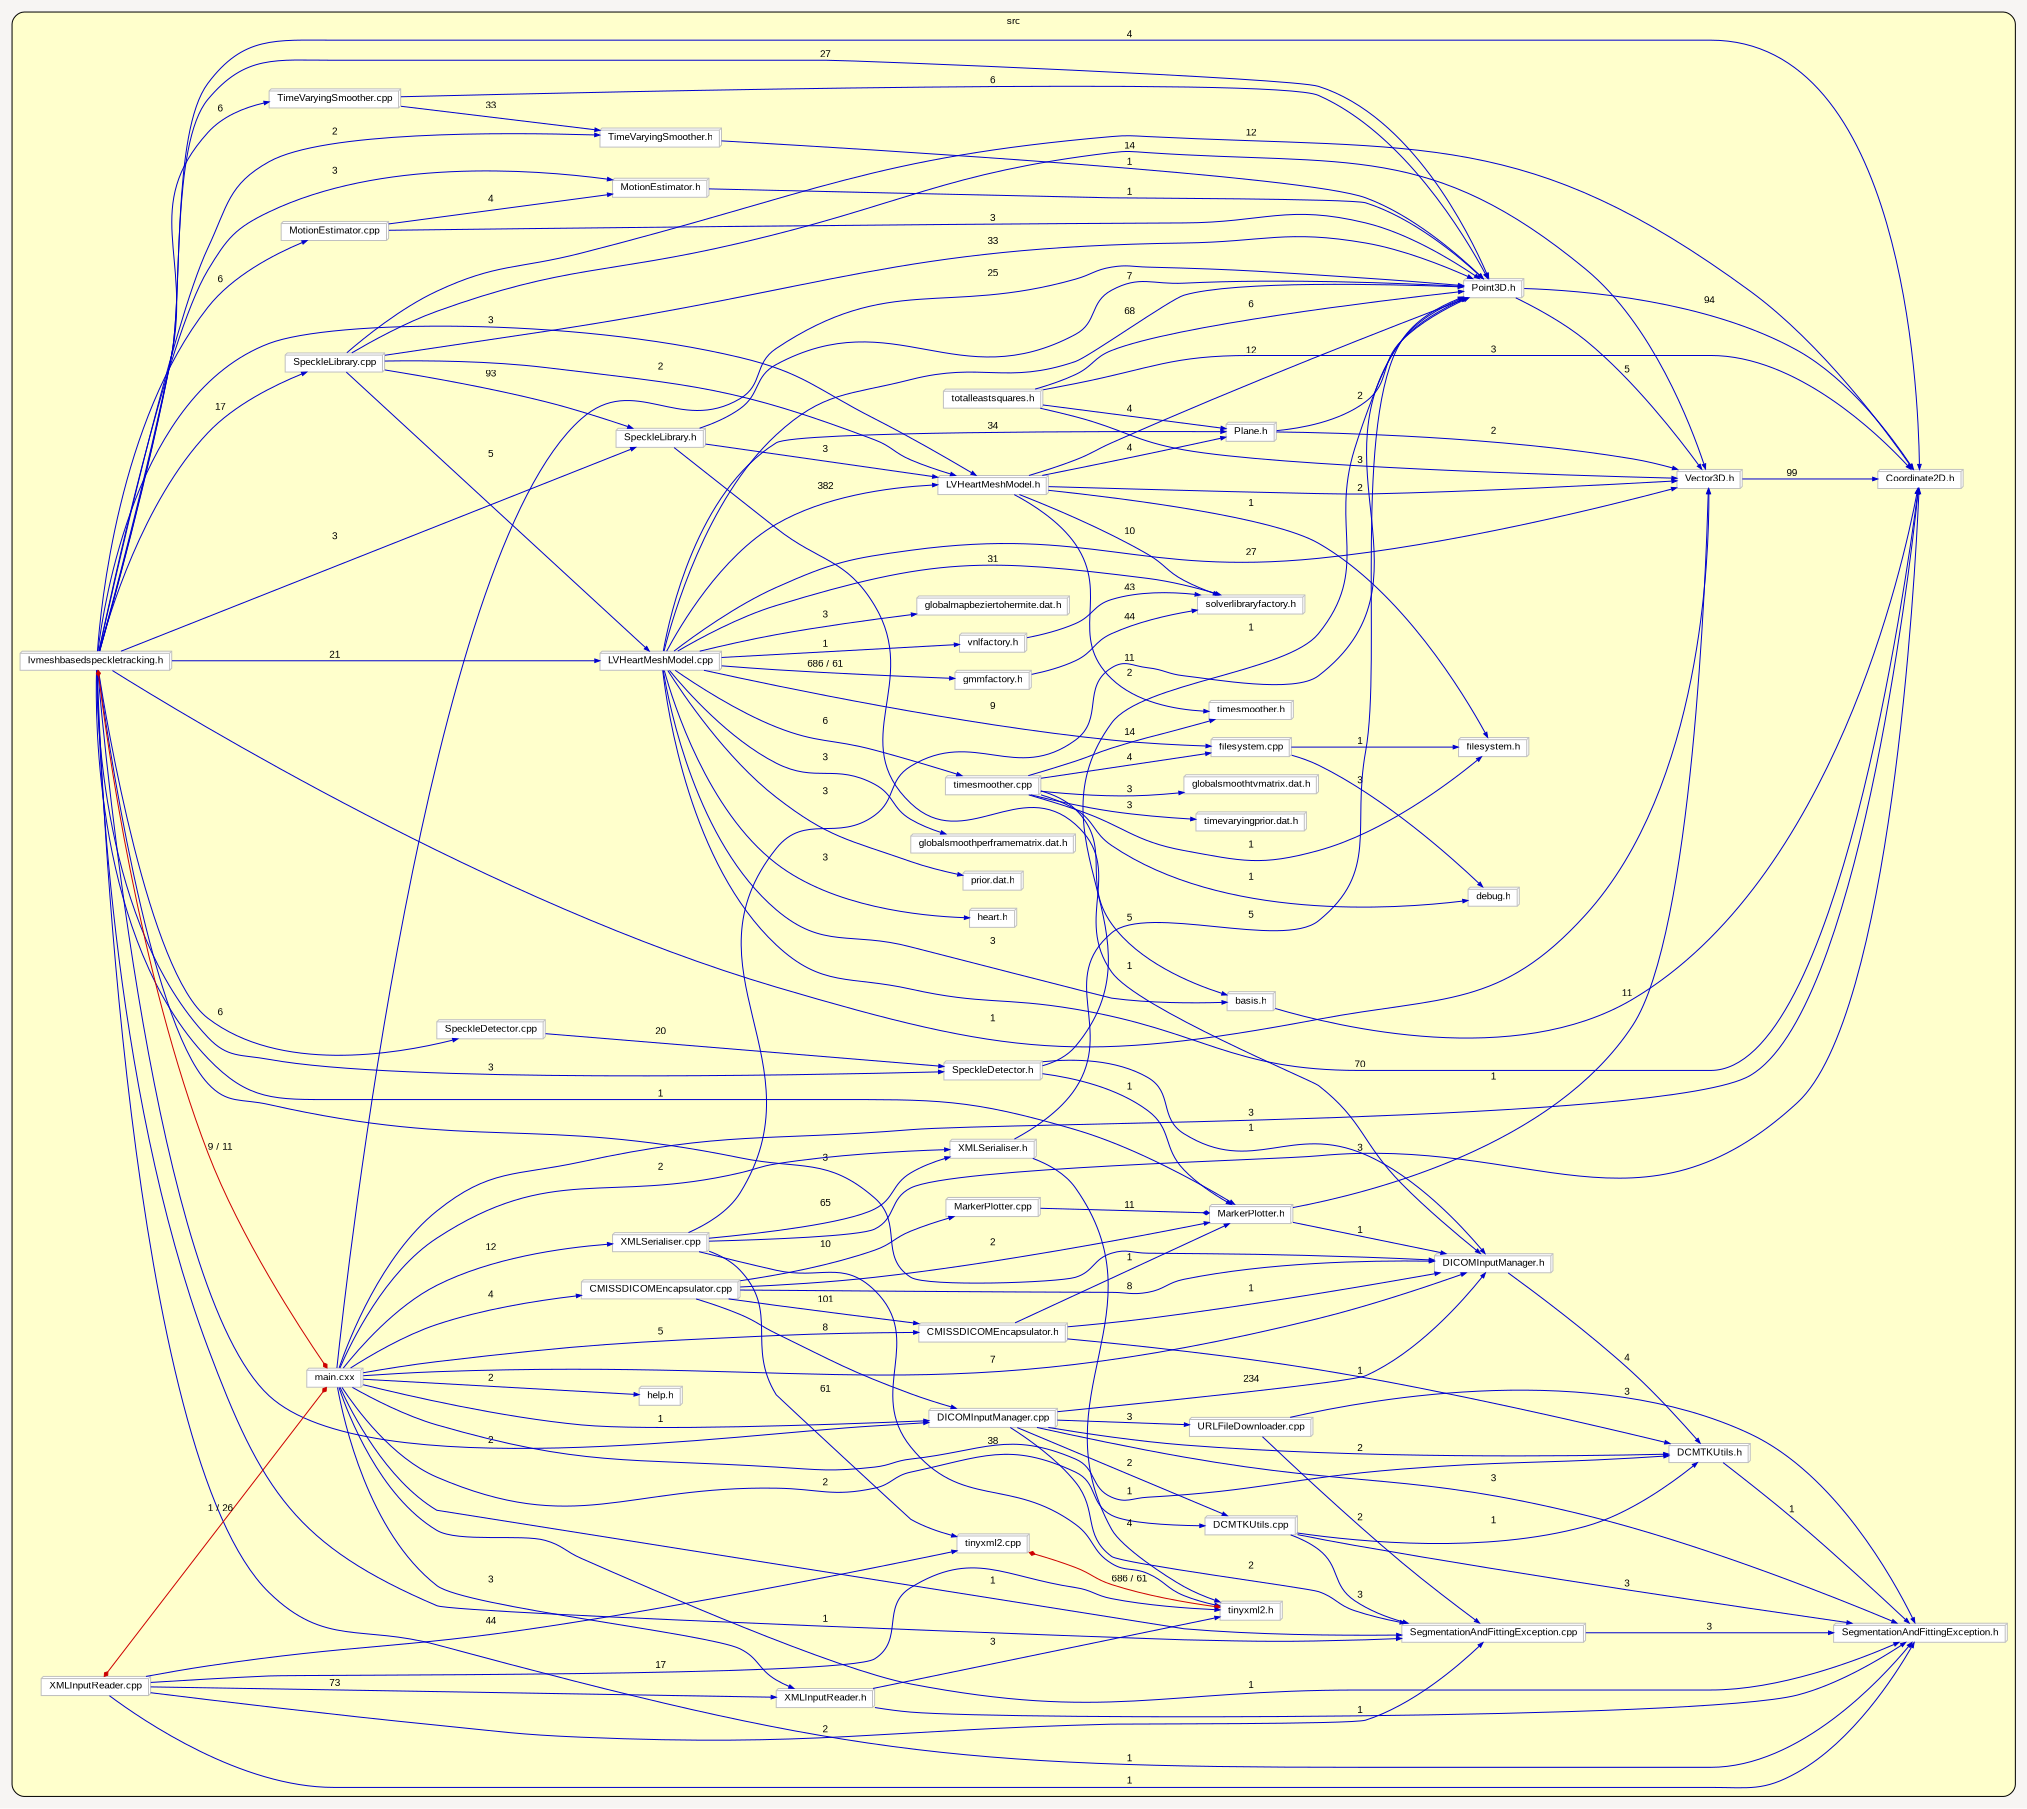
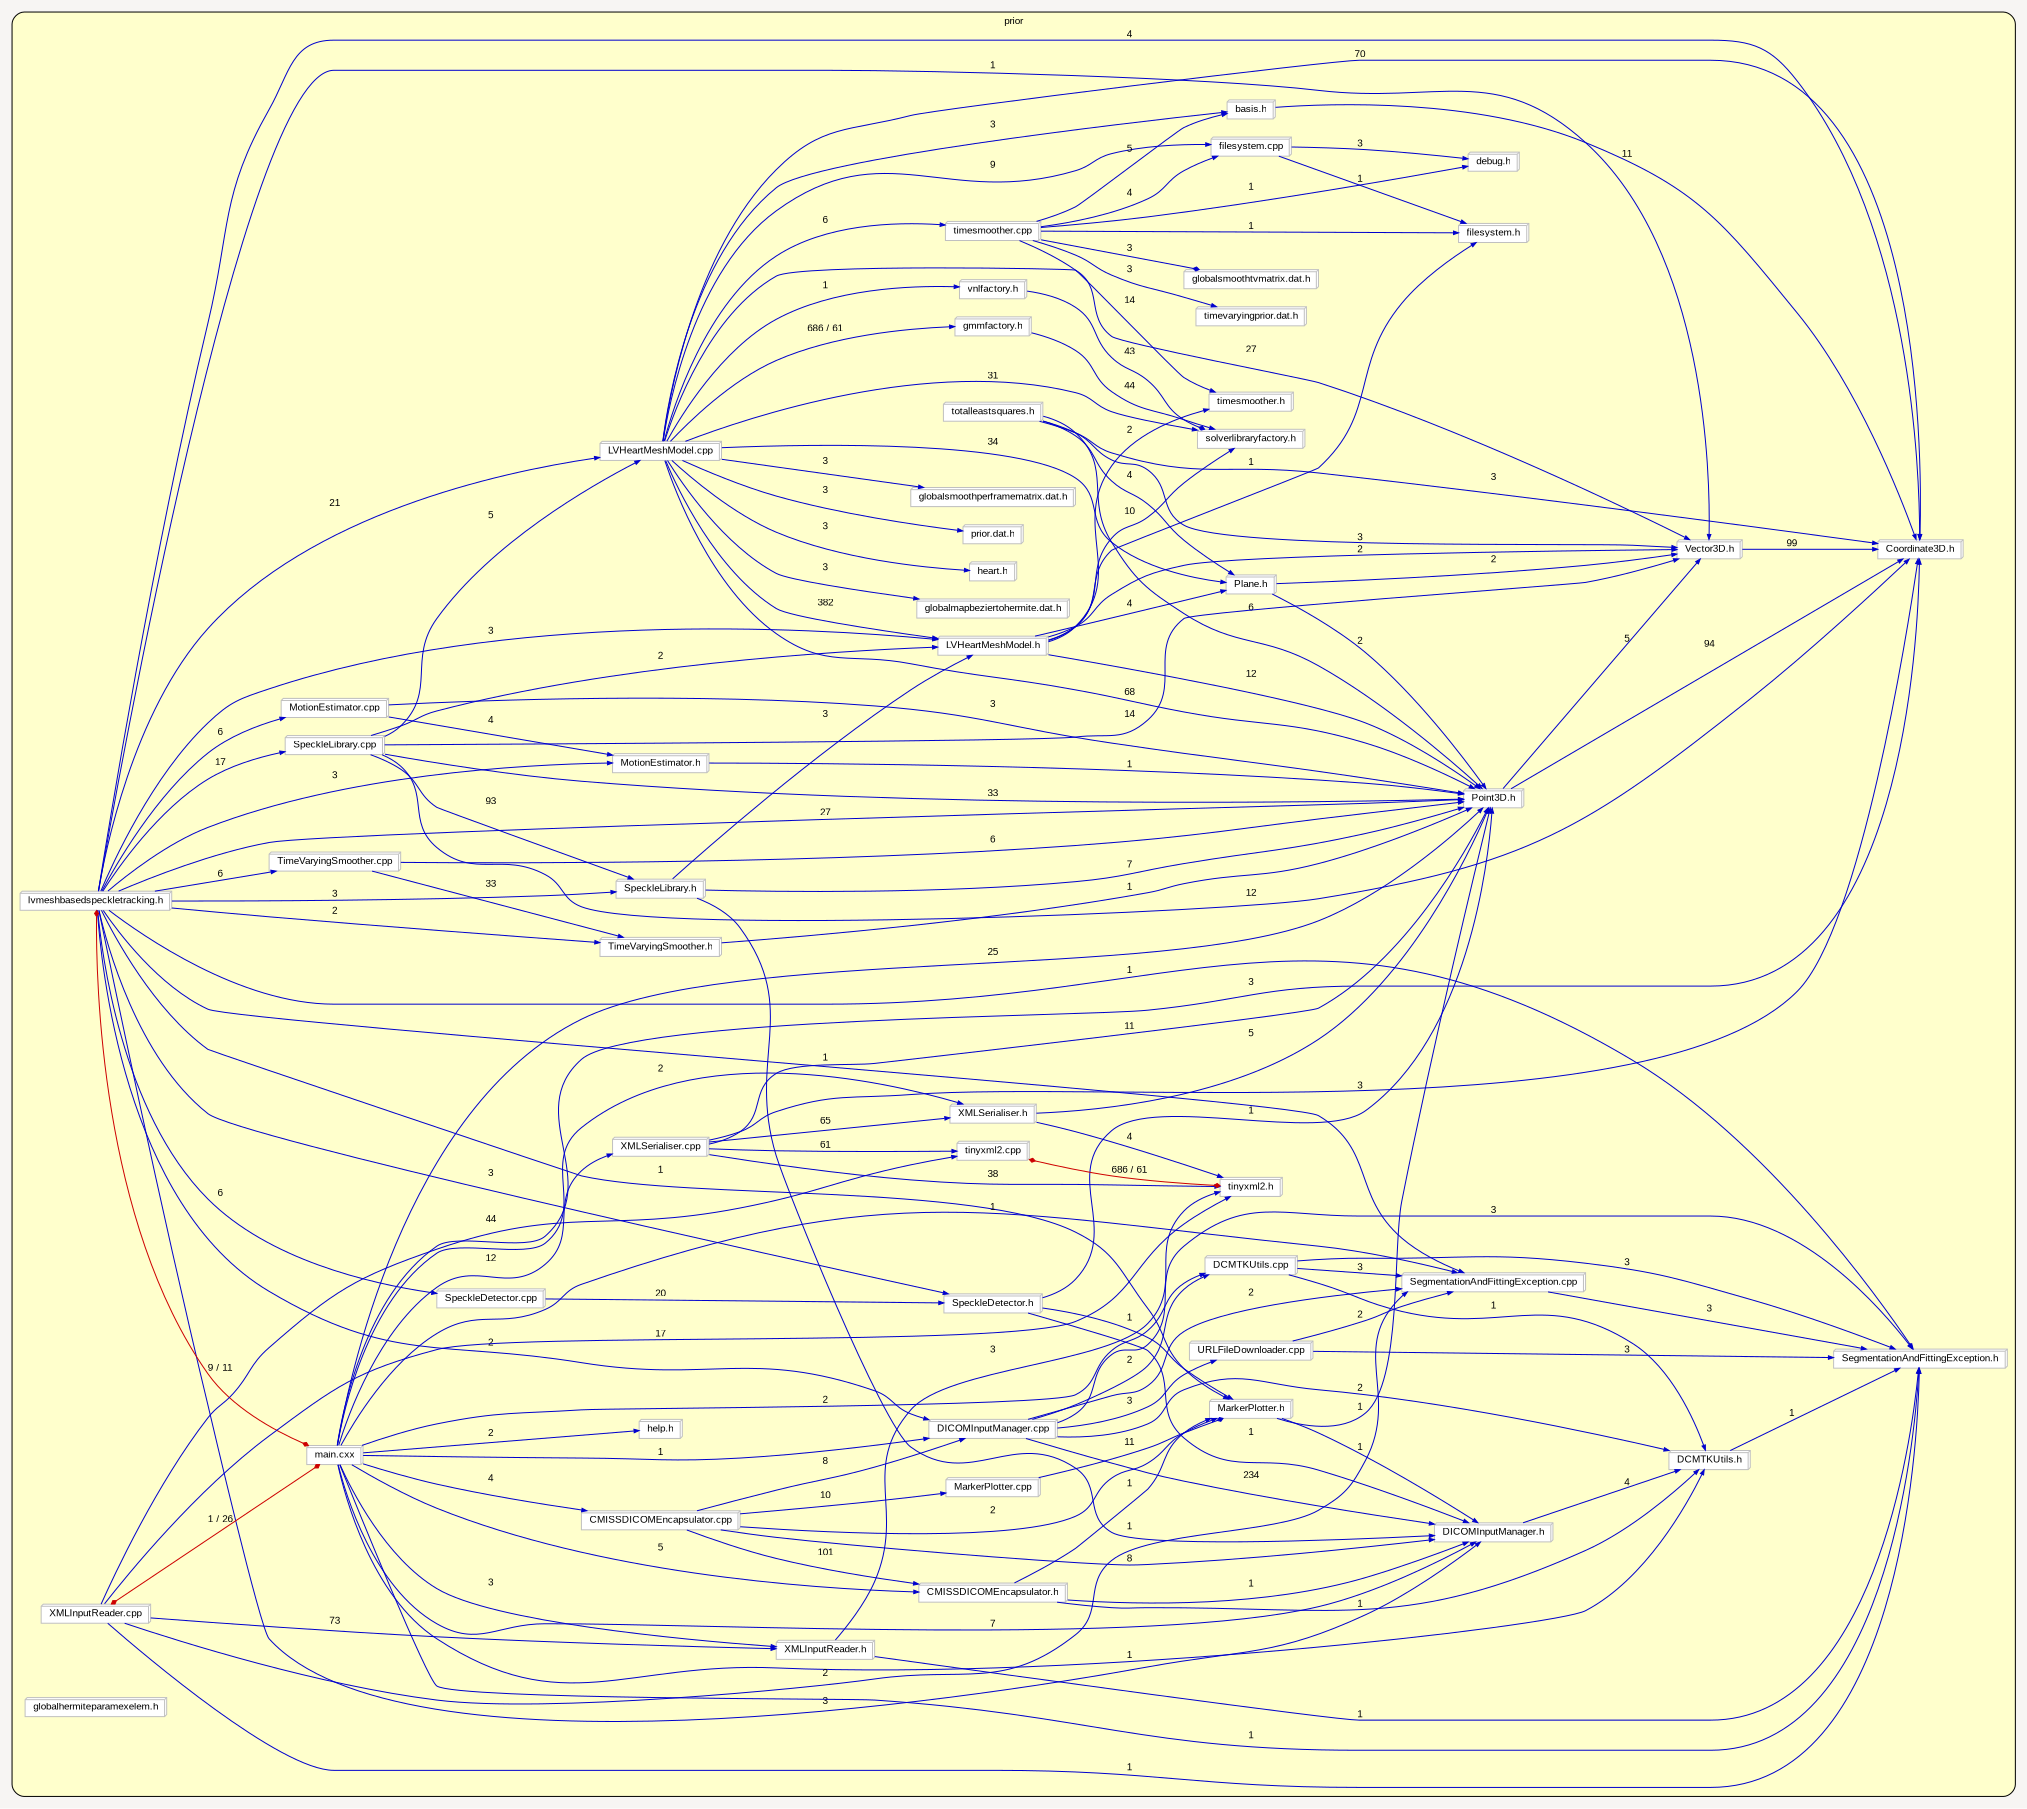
(1014, 22) -> (1014, 22)
(1920, 479) -> (1920, 549)
(1107, 601) -> (1111, 357)
(1110, 796) -> (1117, 254)
(1659, 958) -> (1411, 1158)
none -> (96, 1707)
